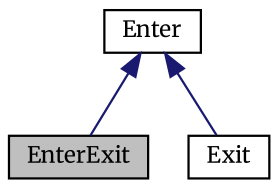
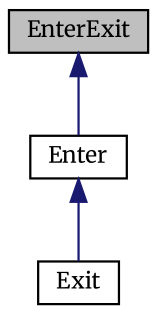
(109, 104) -> (79, 106)
